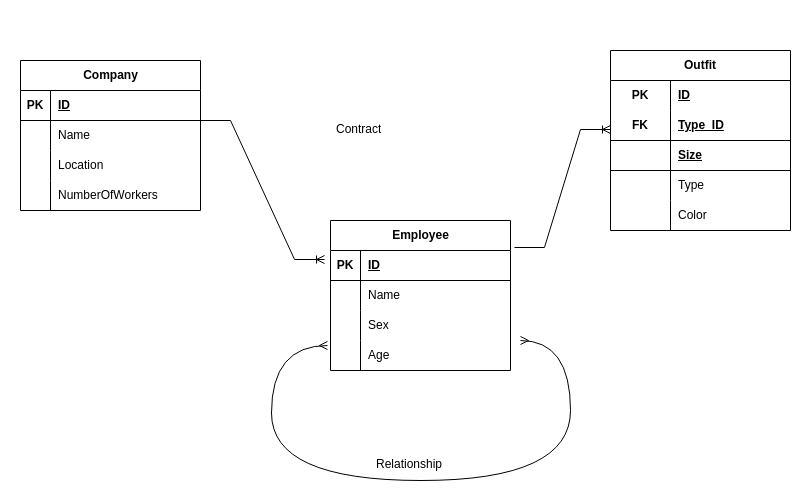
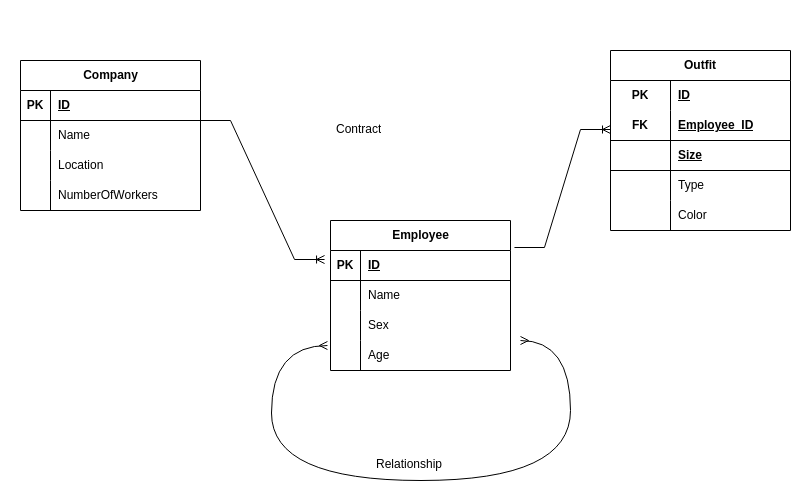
(702, 126) -> (714, 126)
